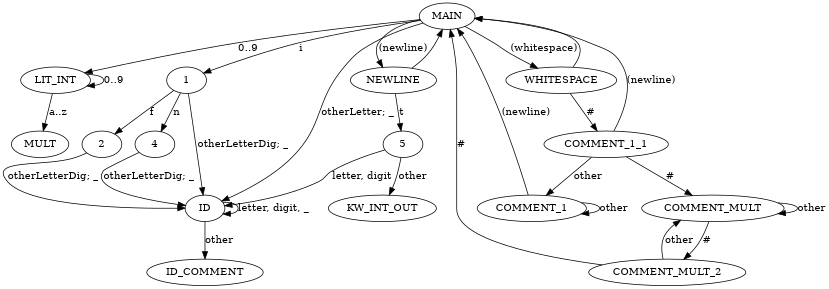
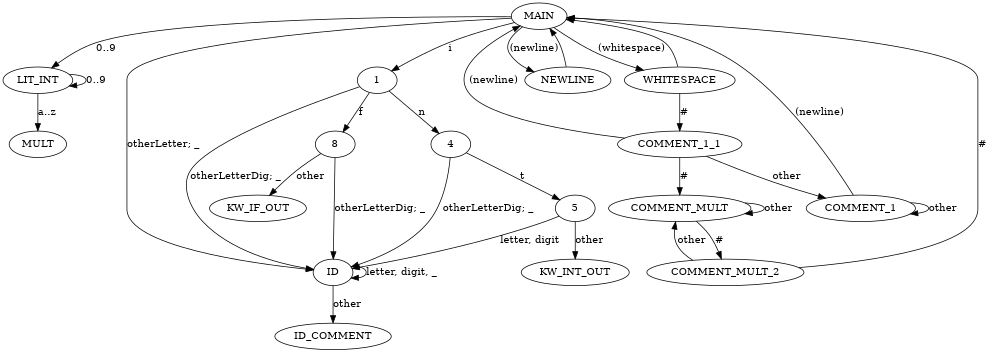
(398, 109) -> (510, 175)
(102, 144) -> (335, 144)
none -> (258, 208)
